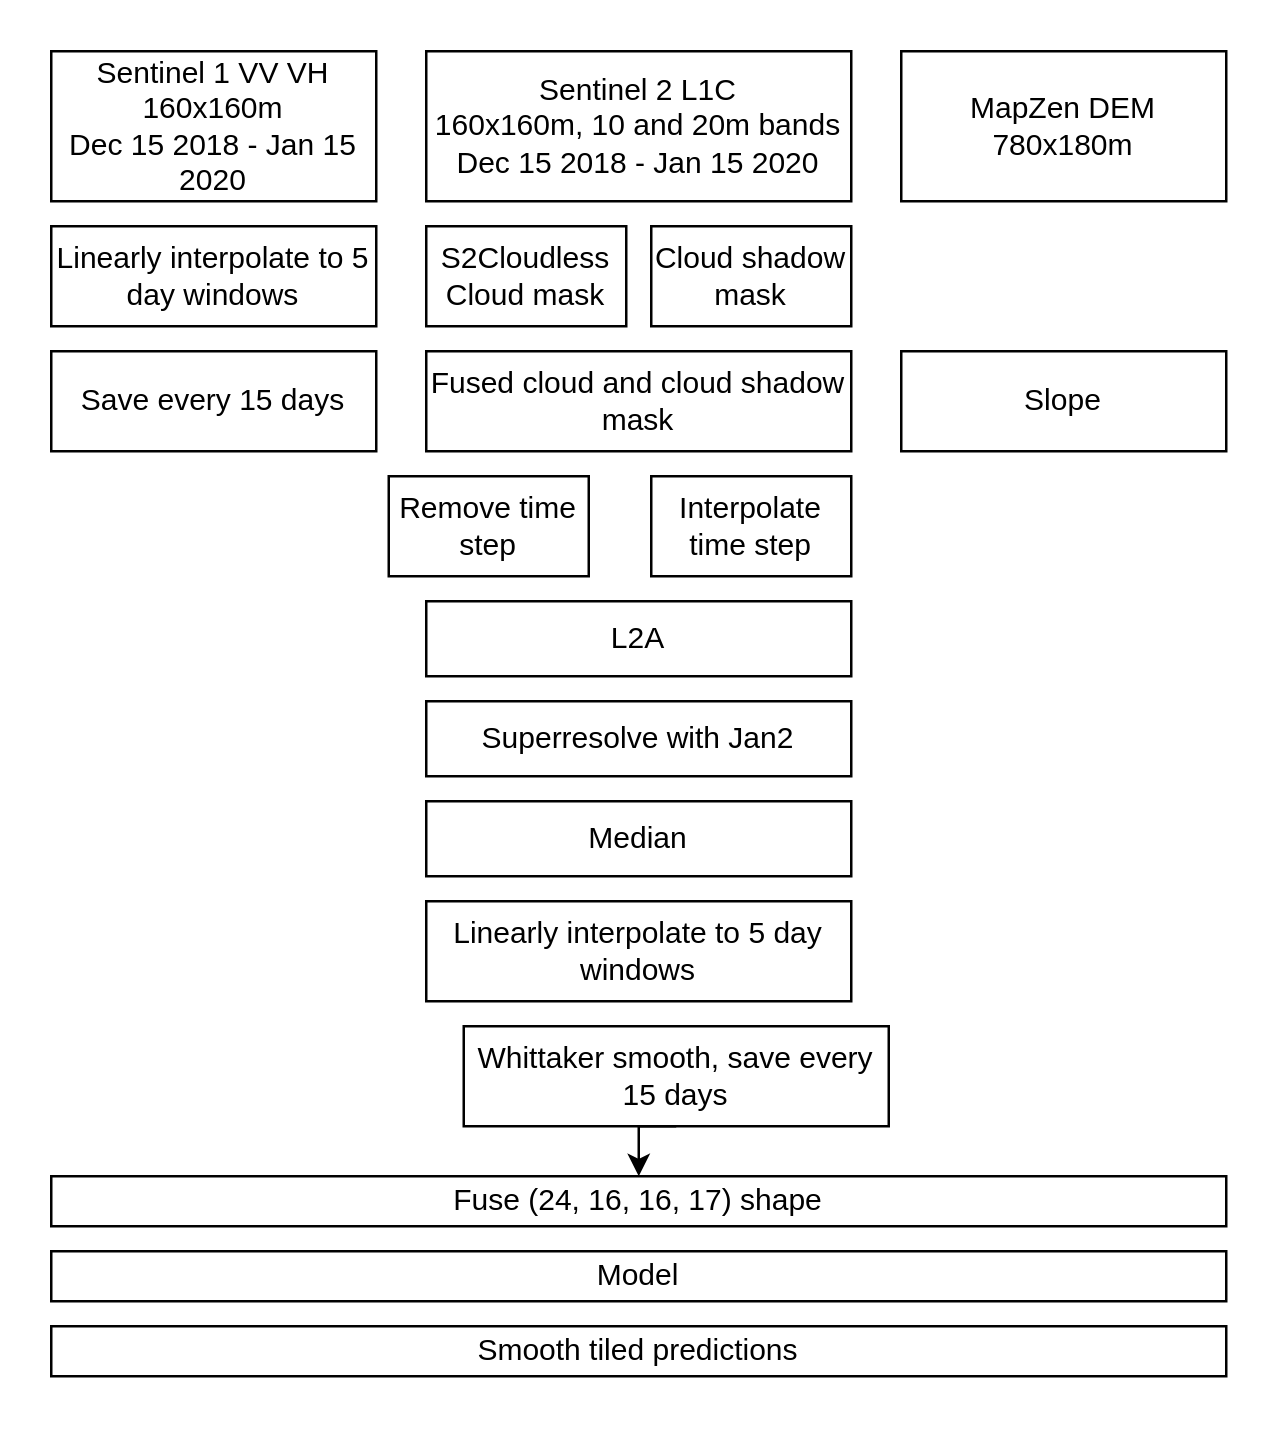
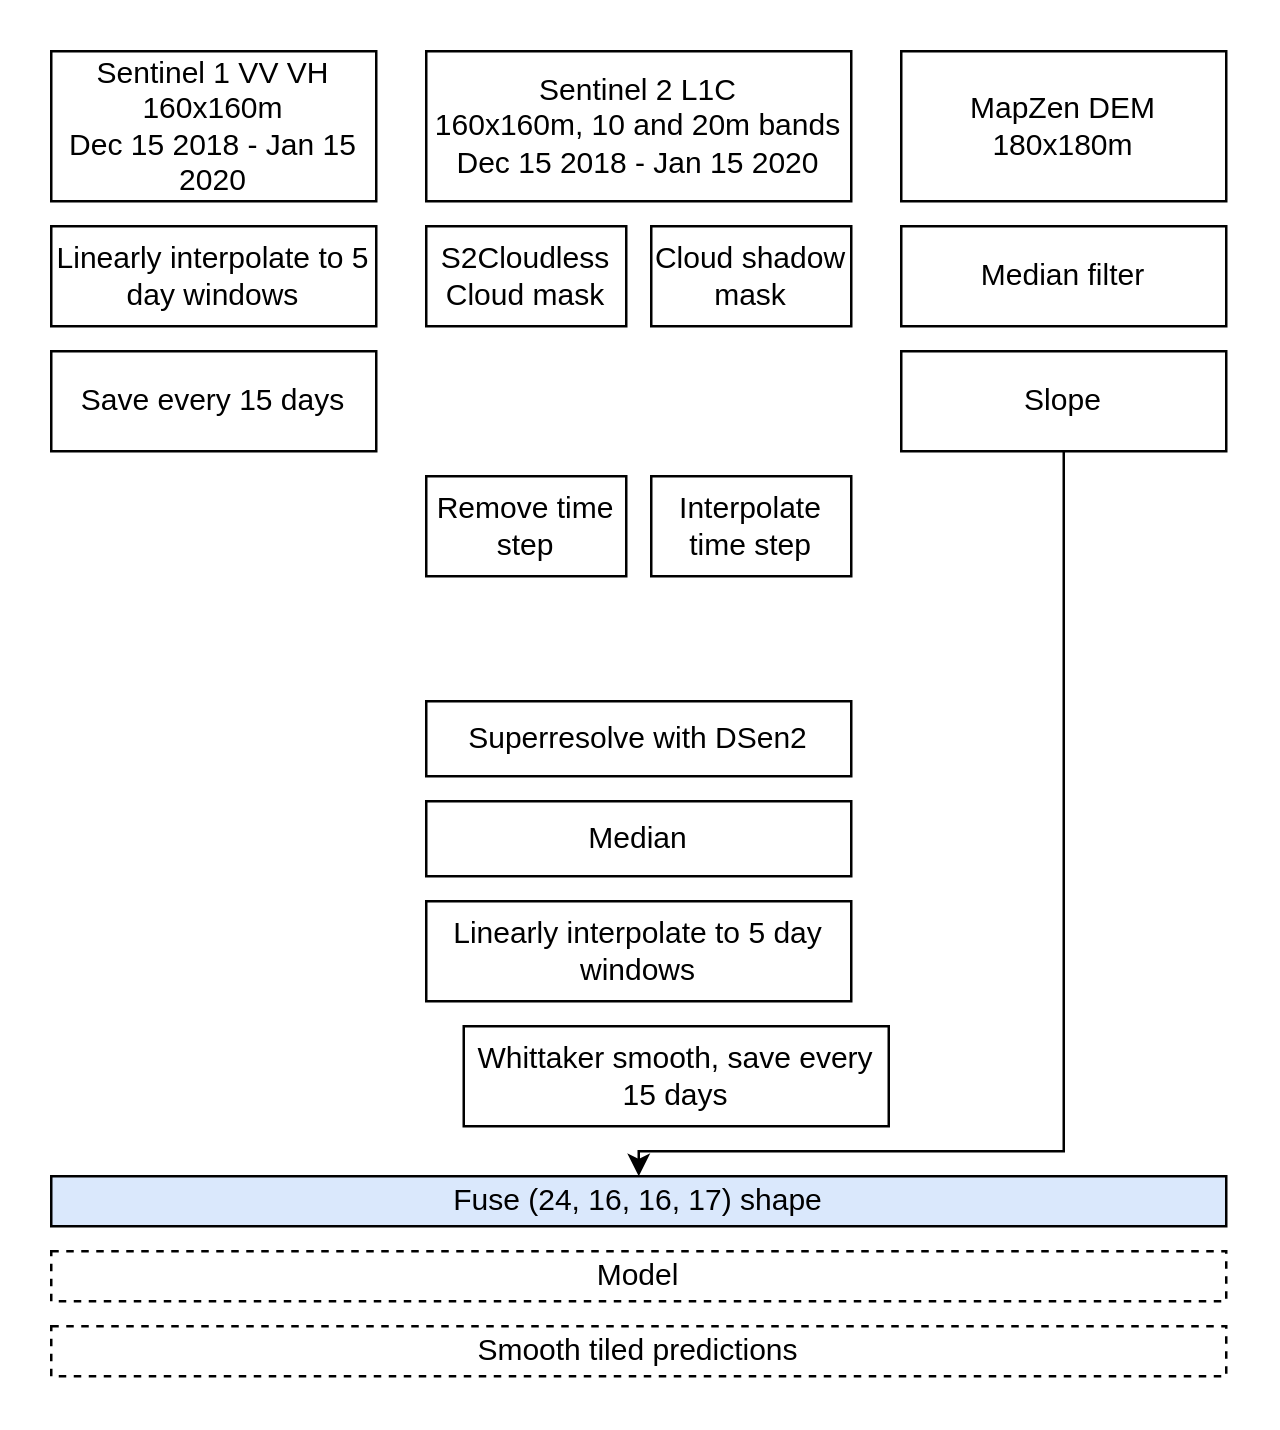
(1064, 126) -> (1064, 126)
none -> (1064, 276)
(639, 401) -> none
(489, 526) -> (526, 526)
(639, 639) -> none
(639, 739) -> (639, 739)
none -> (1064, 1011)
(639, 1135) -> none
(639, 1201) -> (639, 1201)
(639, 1276) -> (639, 1276)
(639, 1351) -> (639, 1351)
